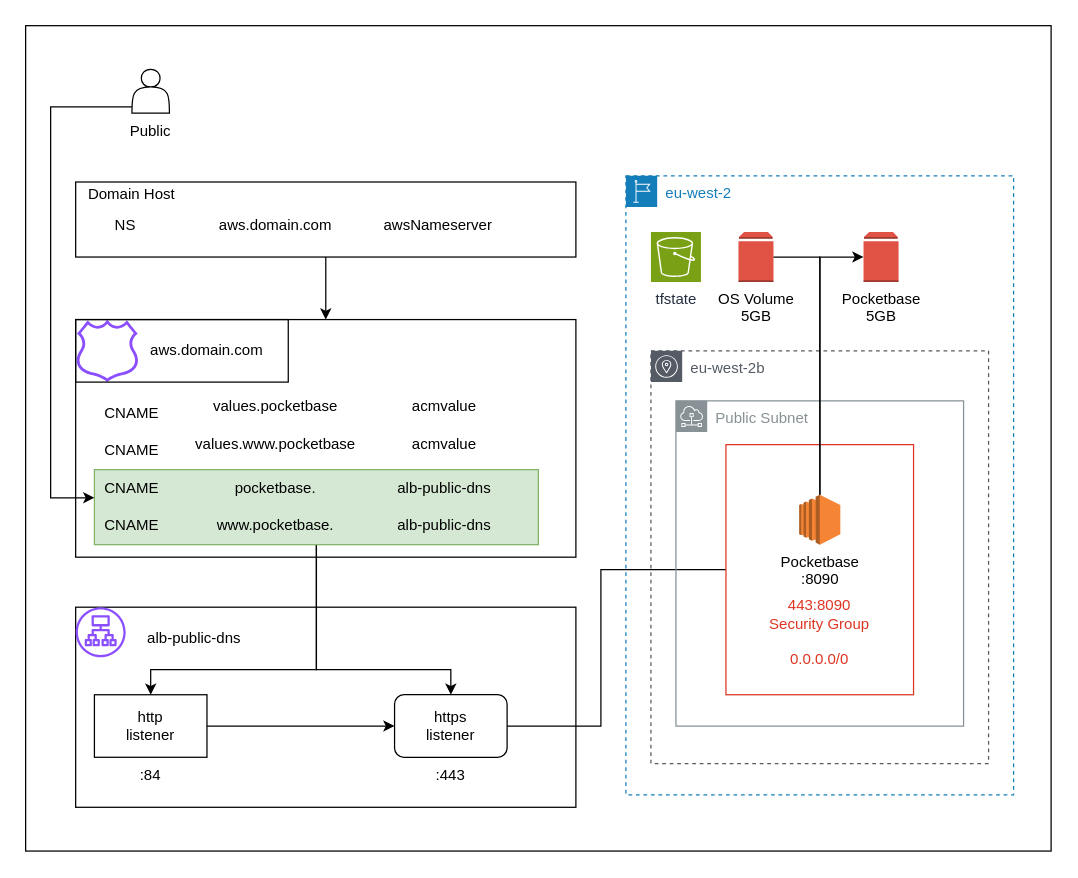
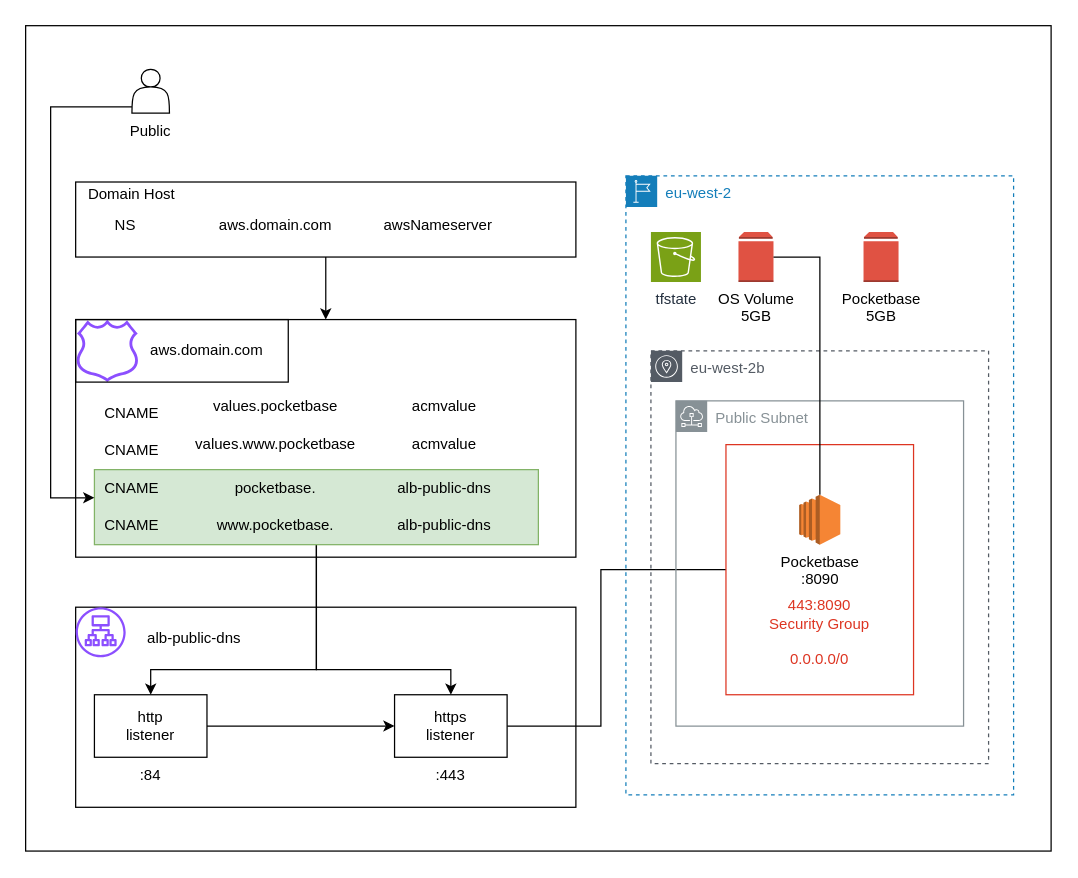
(838, 257) -> none
(451, 726) -> (451, 726)
